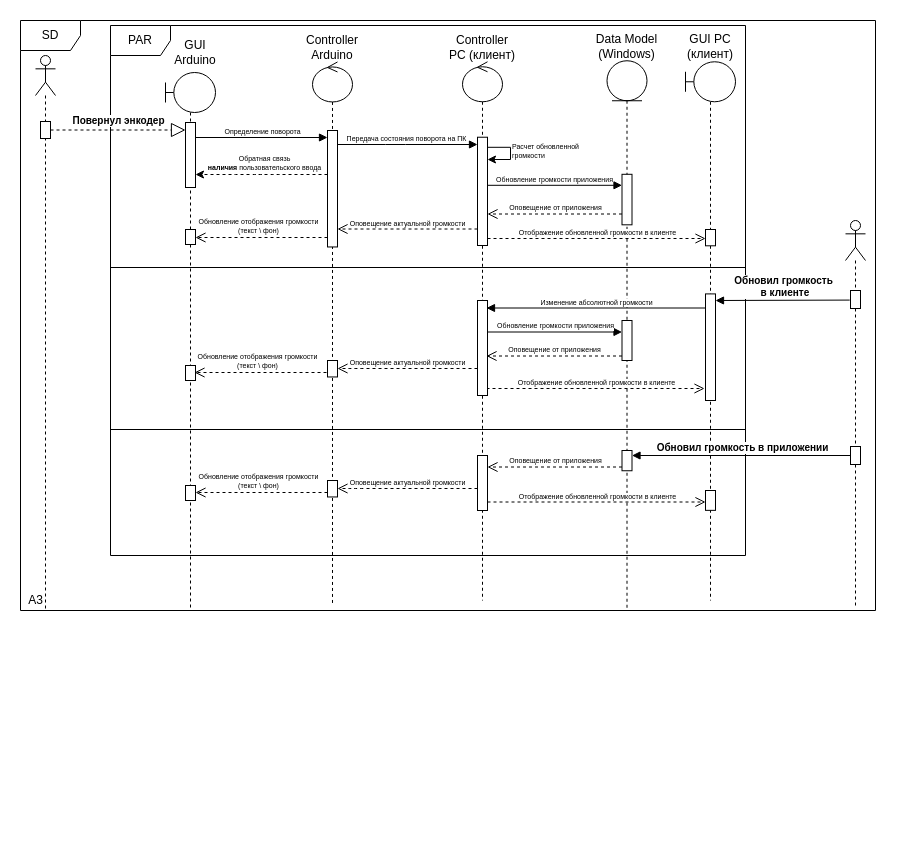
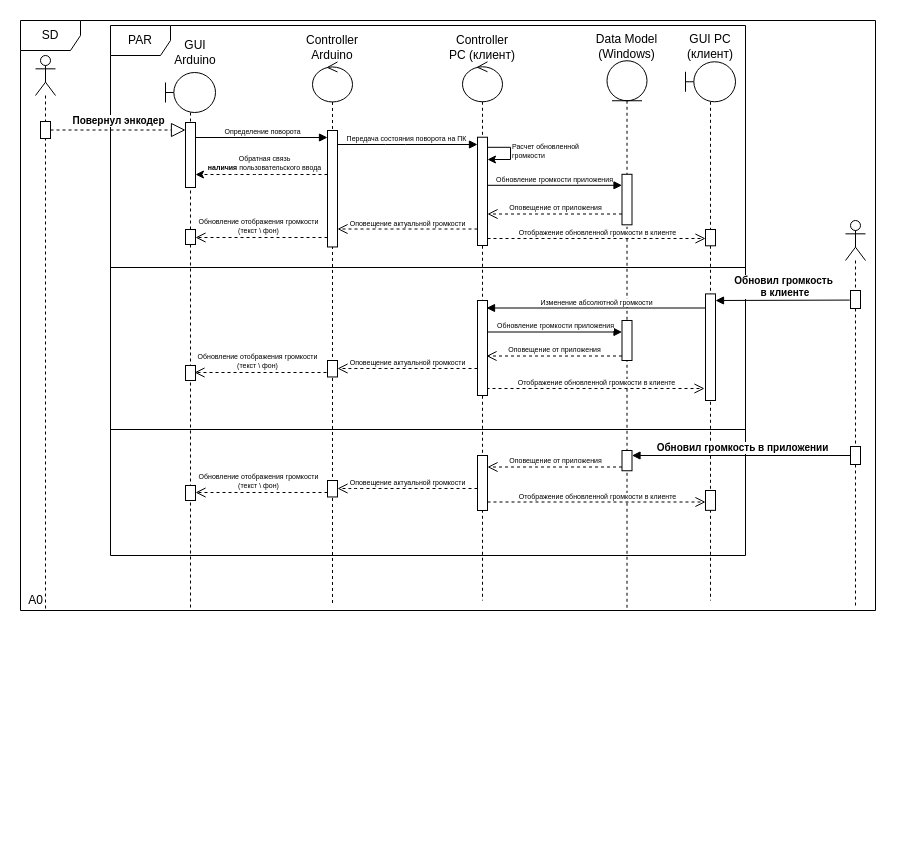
(36, 601) -> (36, 601)
